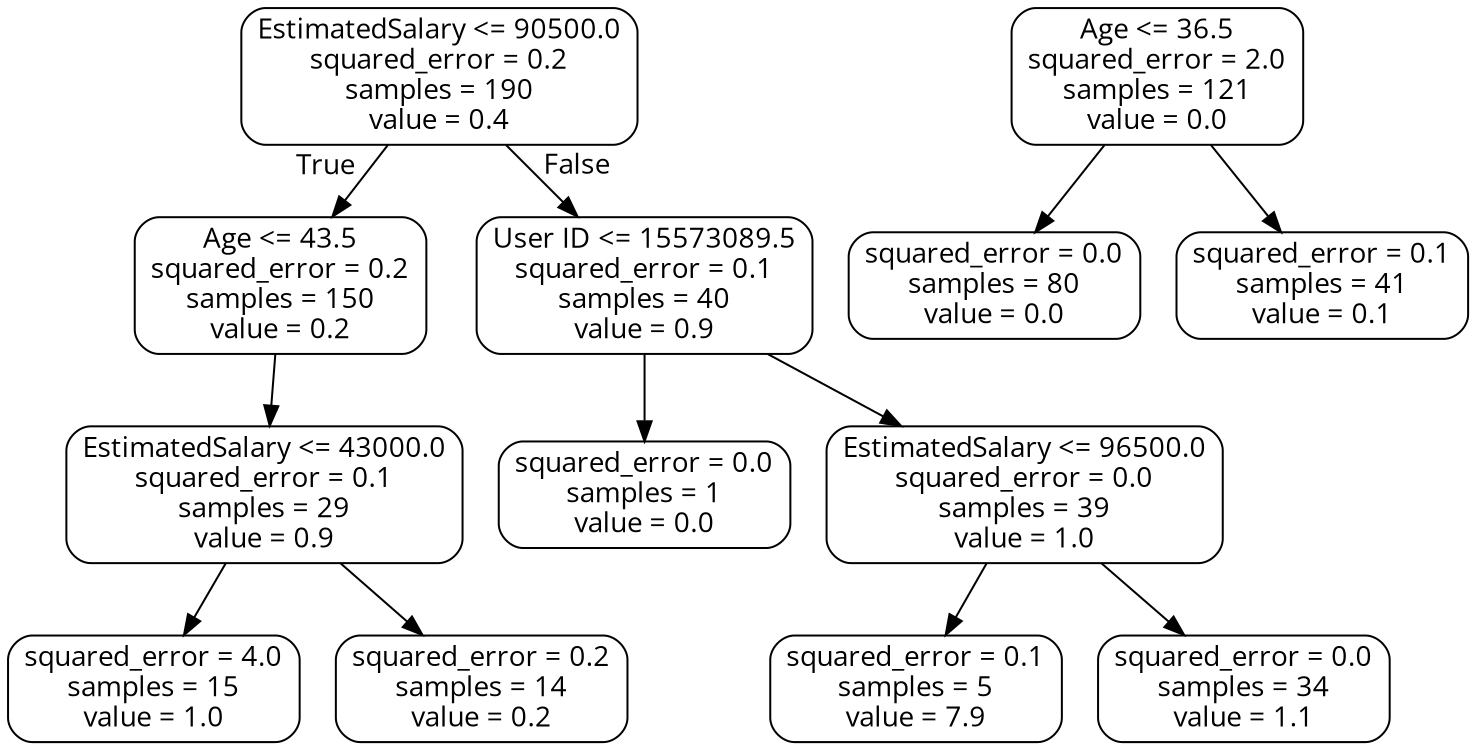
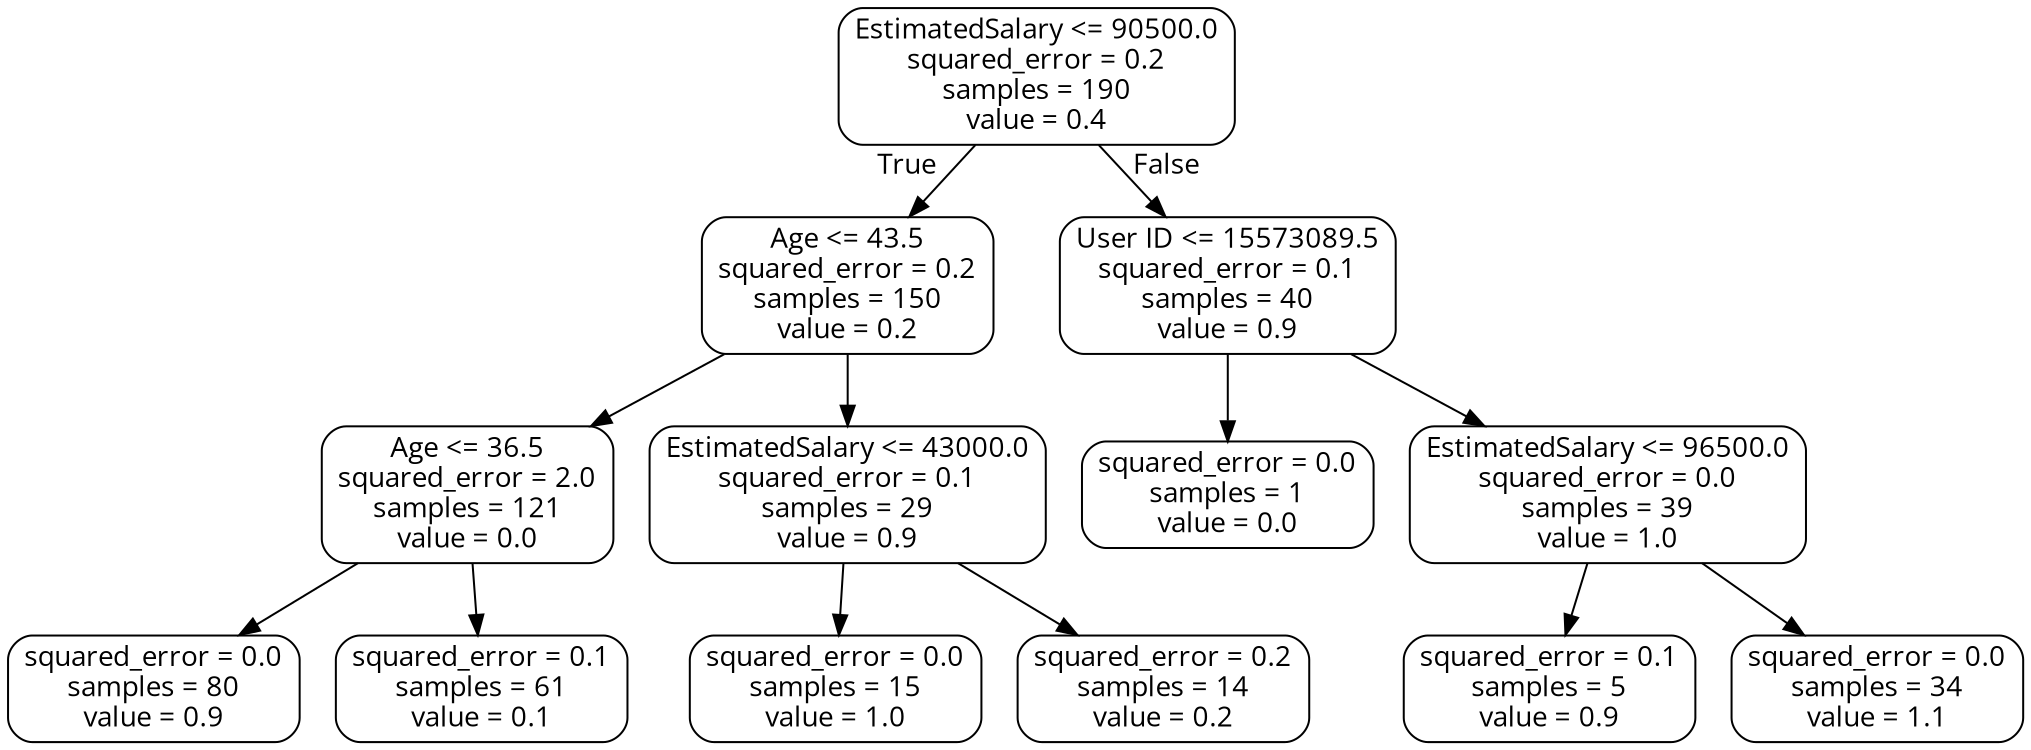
(994, 286) -> (154, 689)
(1322, 286) -> (482, 689)
none -> (667, 385)
(154, 689) -> (836, 689)
(916, 689) -> (1550, 689)
